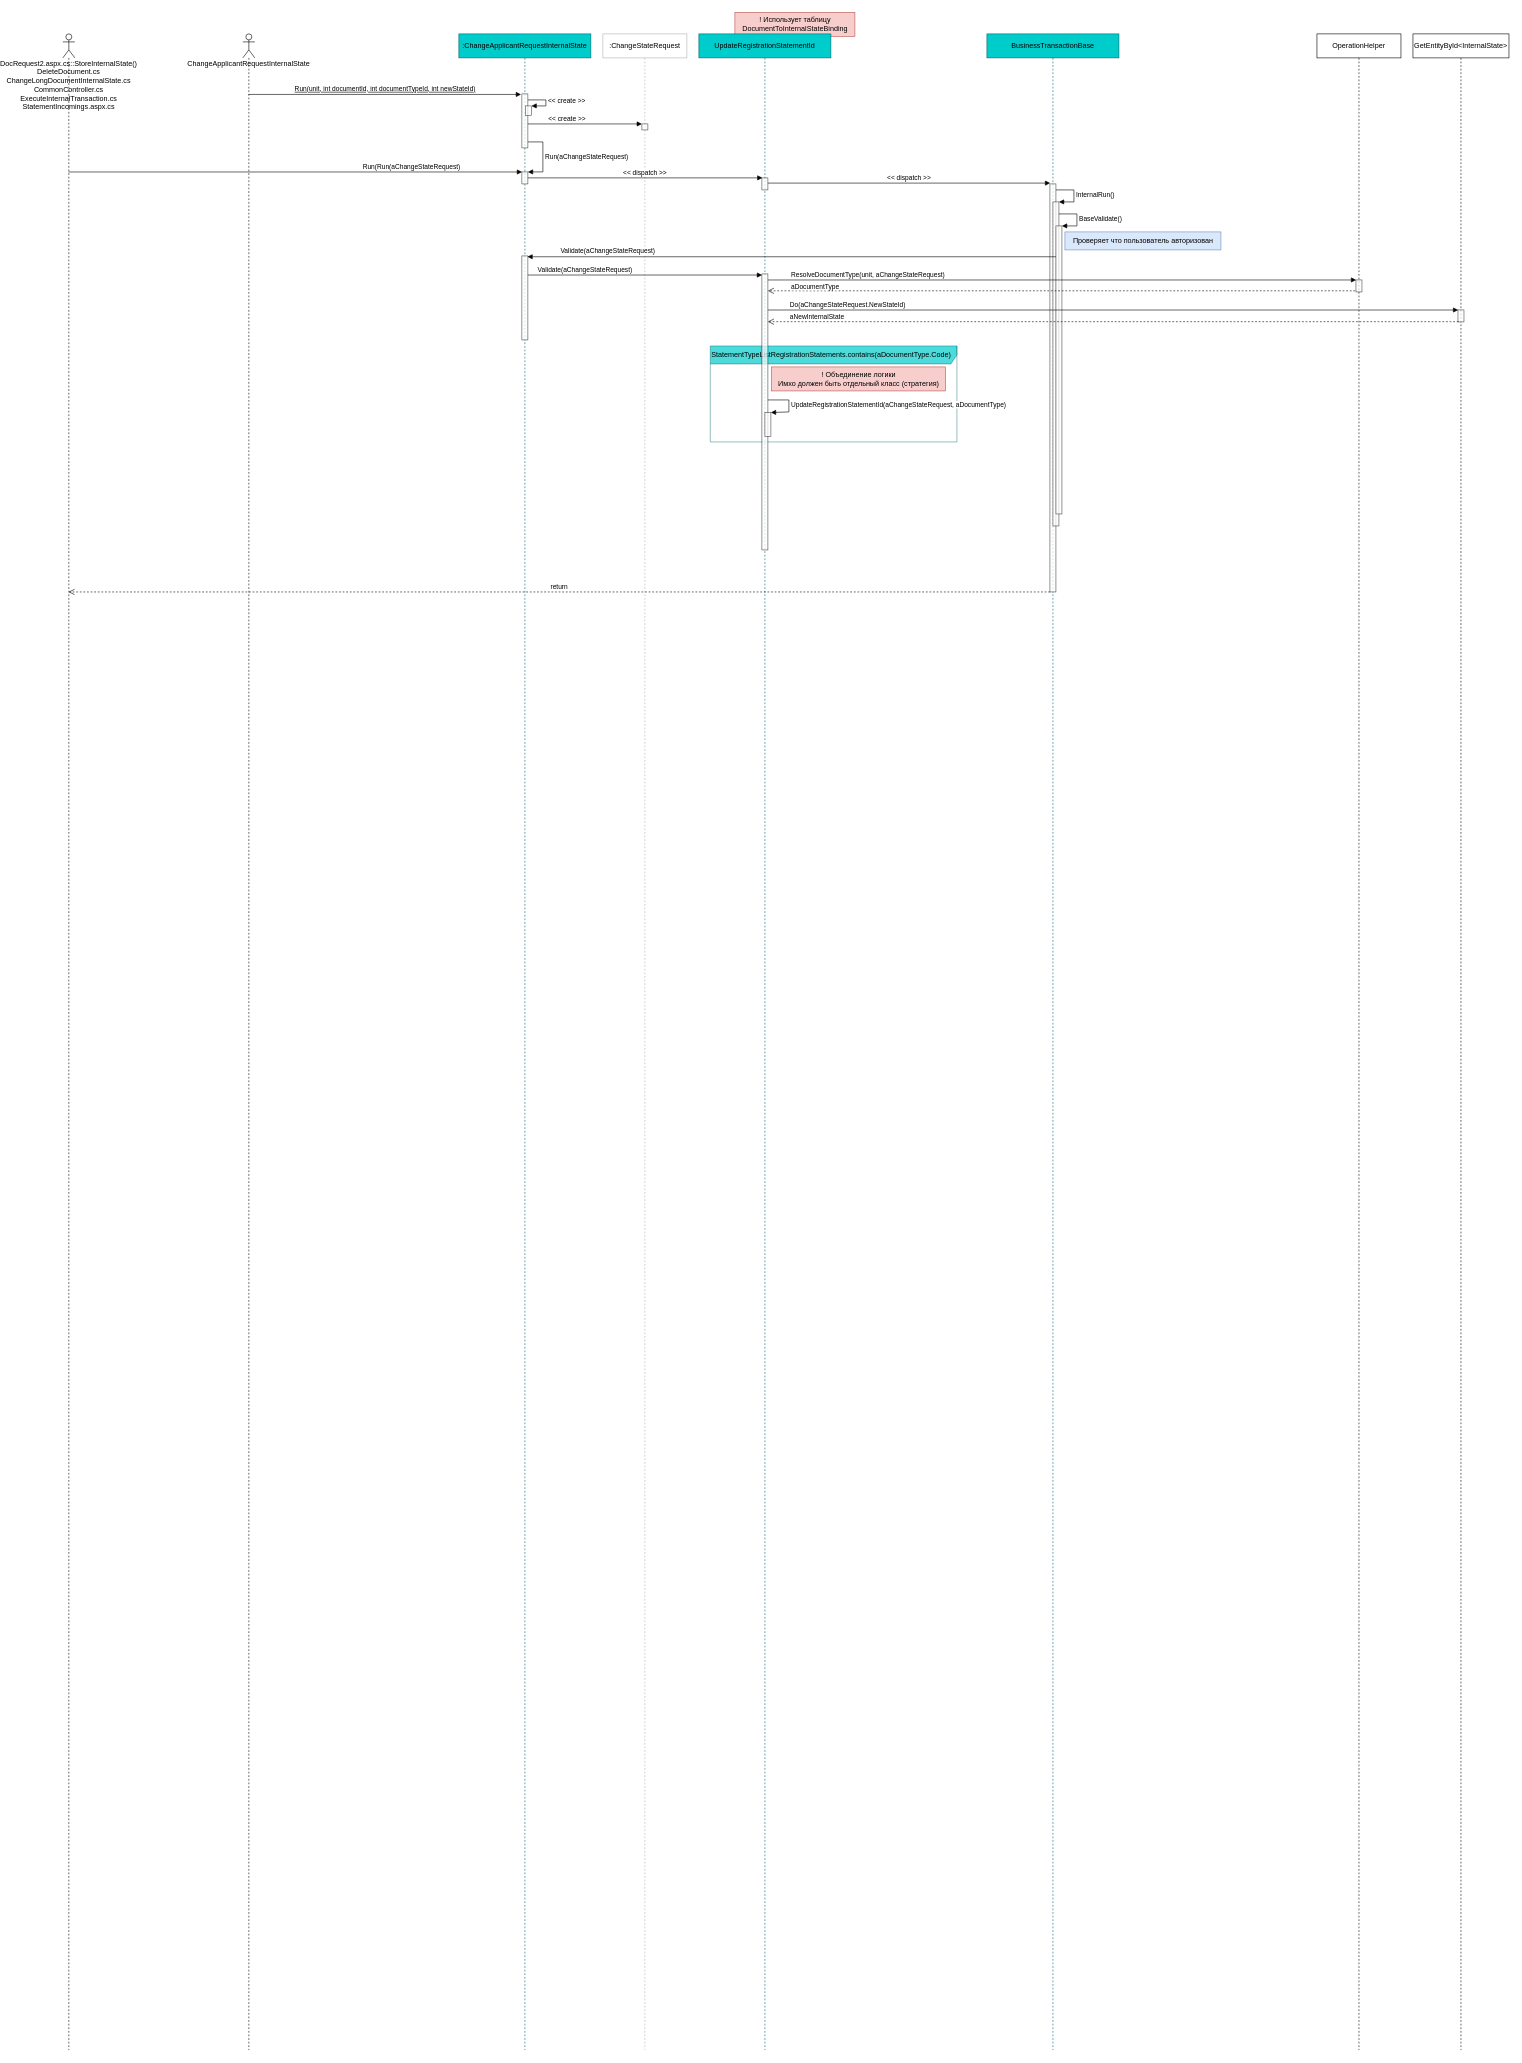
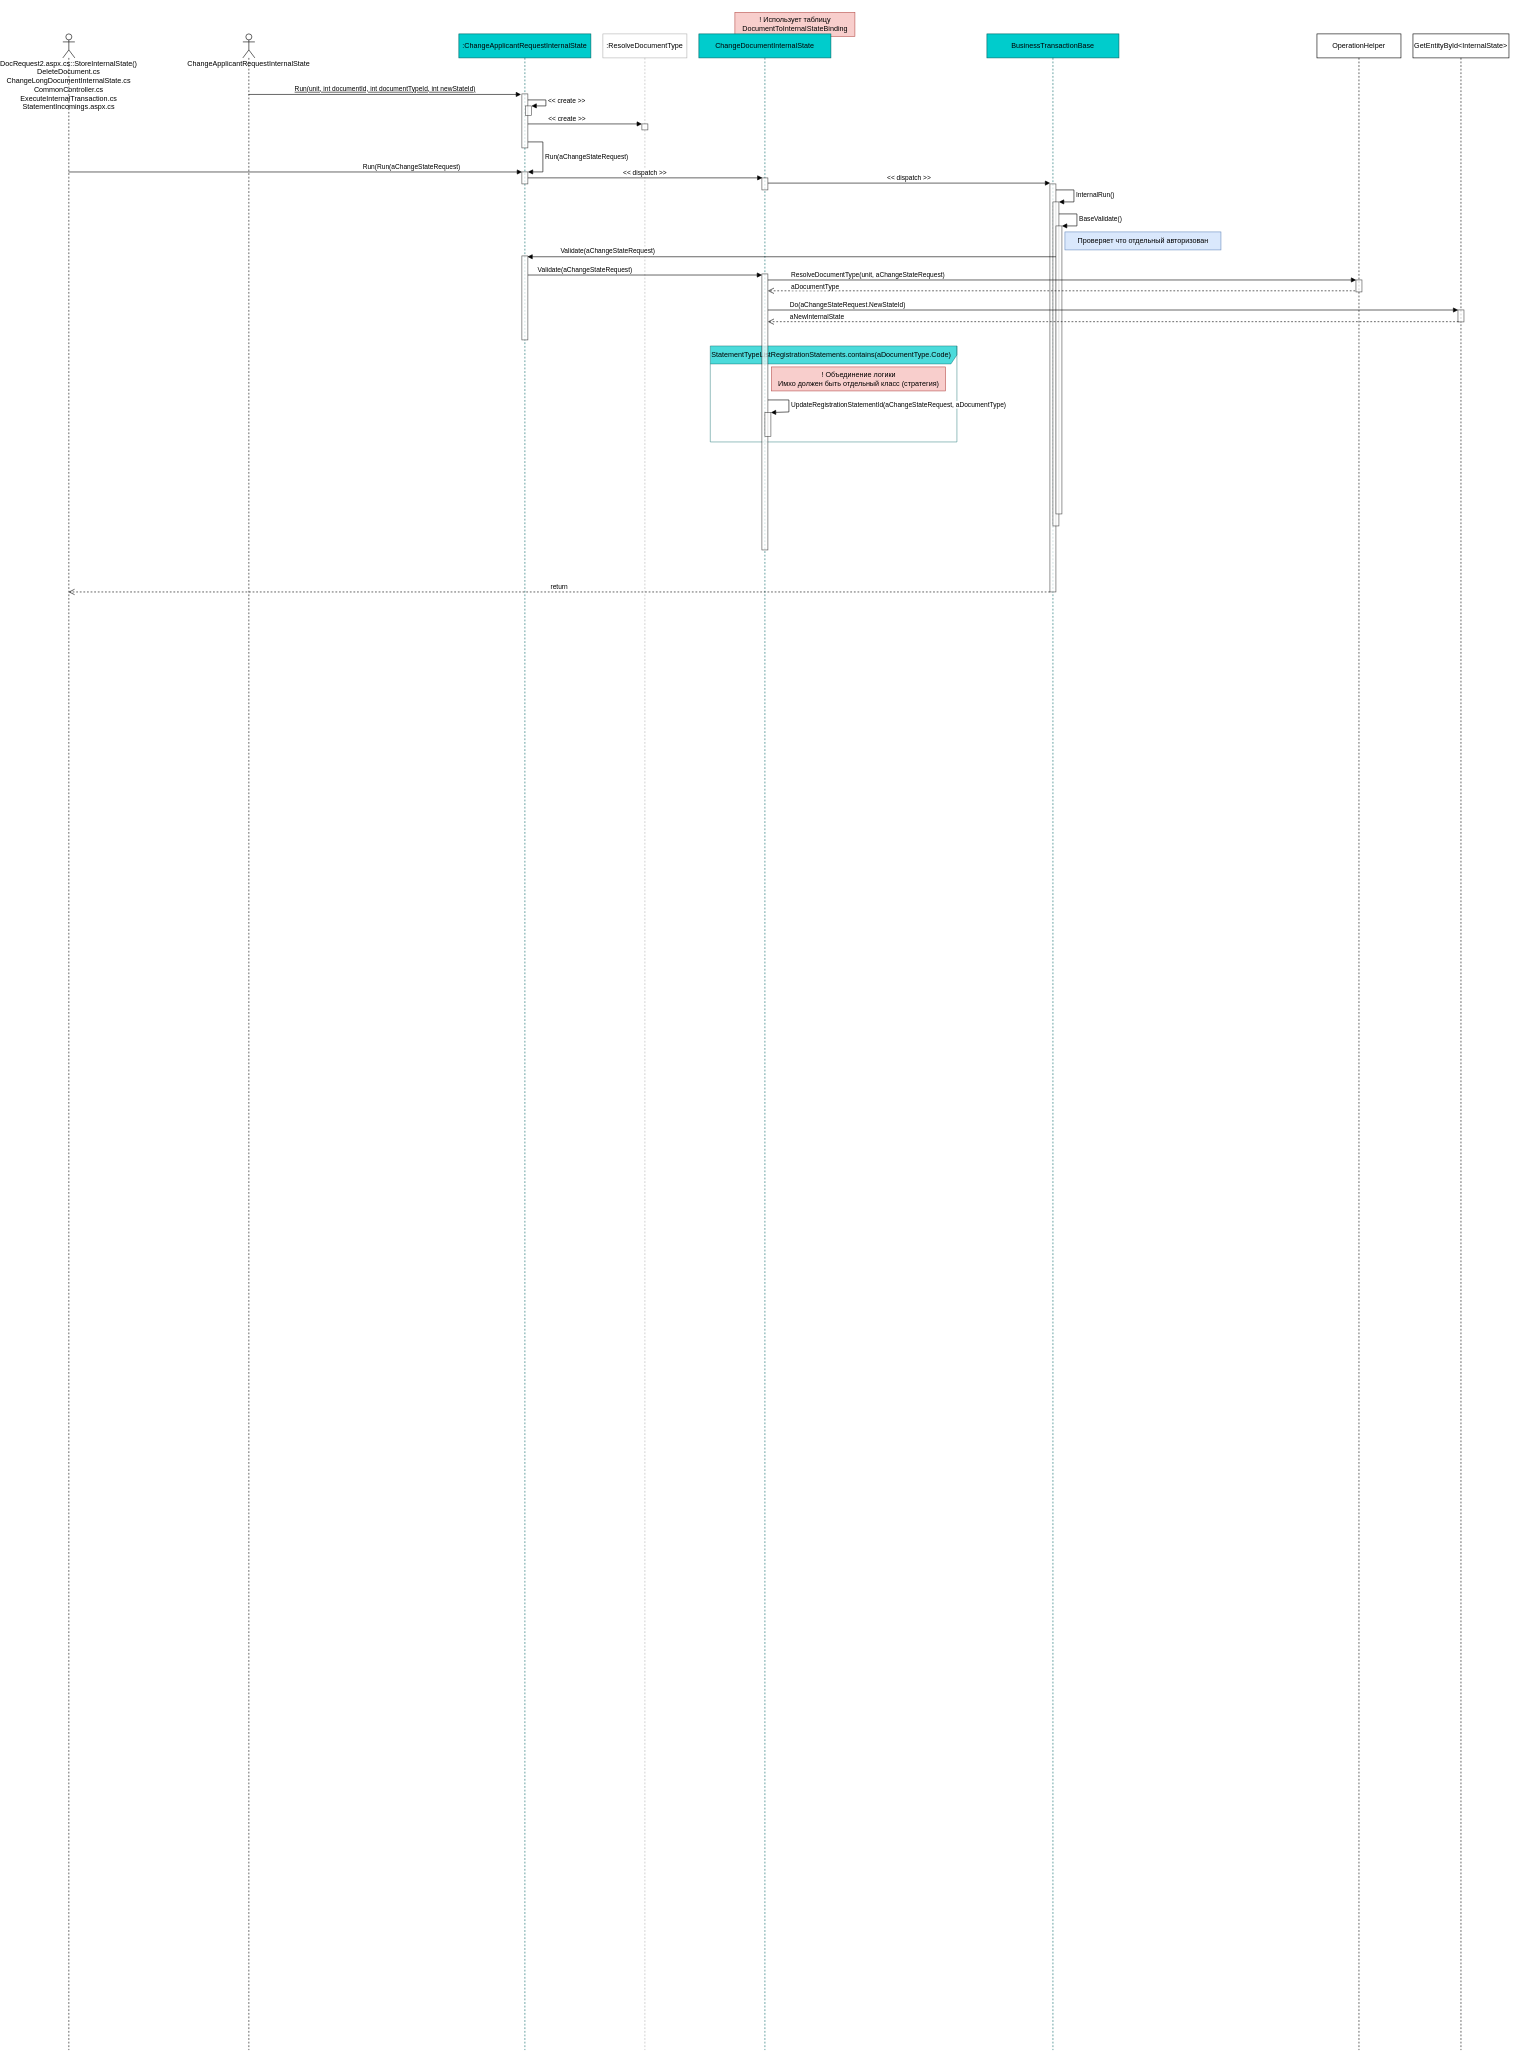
(645, 46) -> (645, 46)
(765, 46) -> (765, 46)
(1143, 241) -> (1143, 241)
